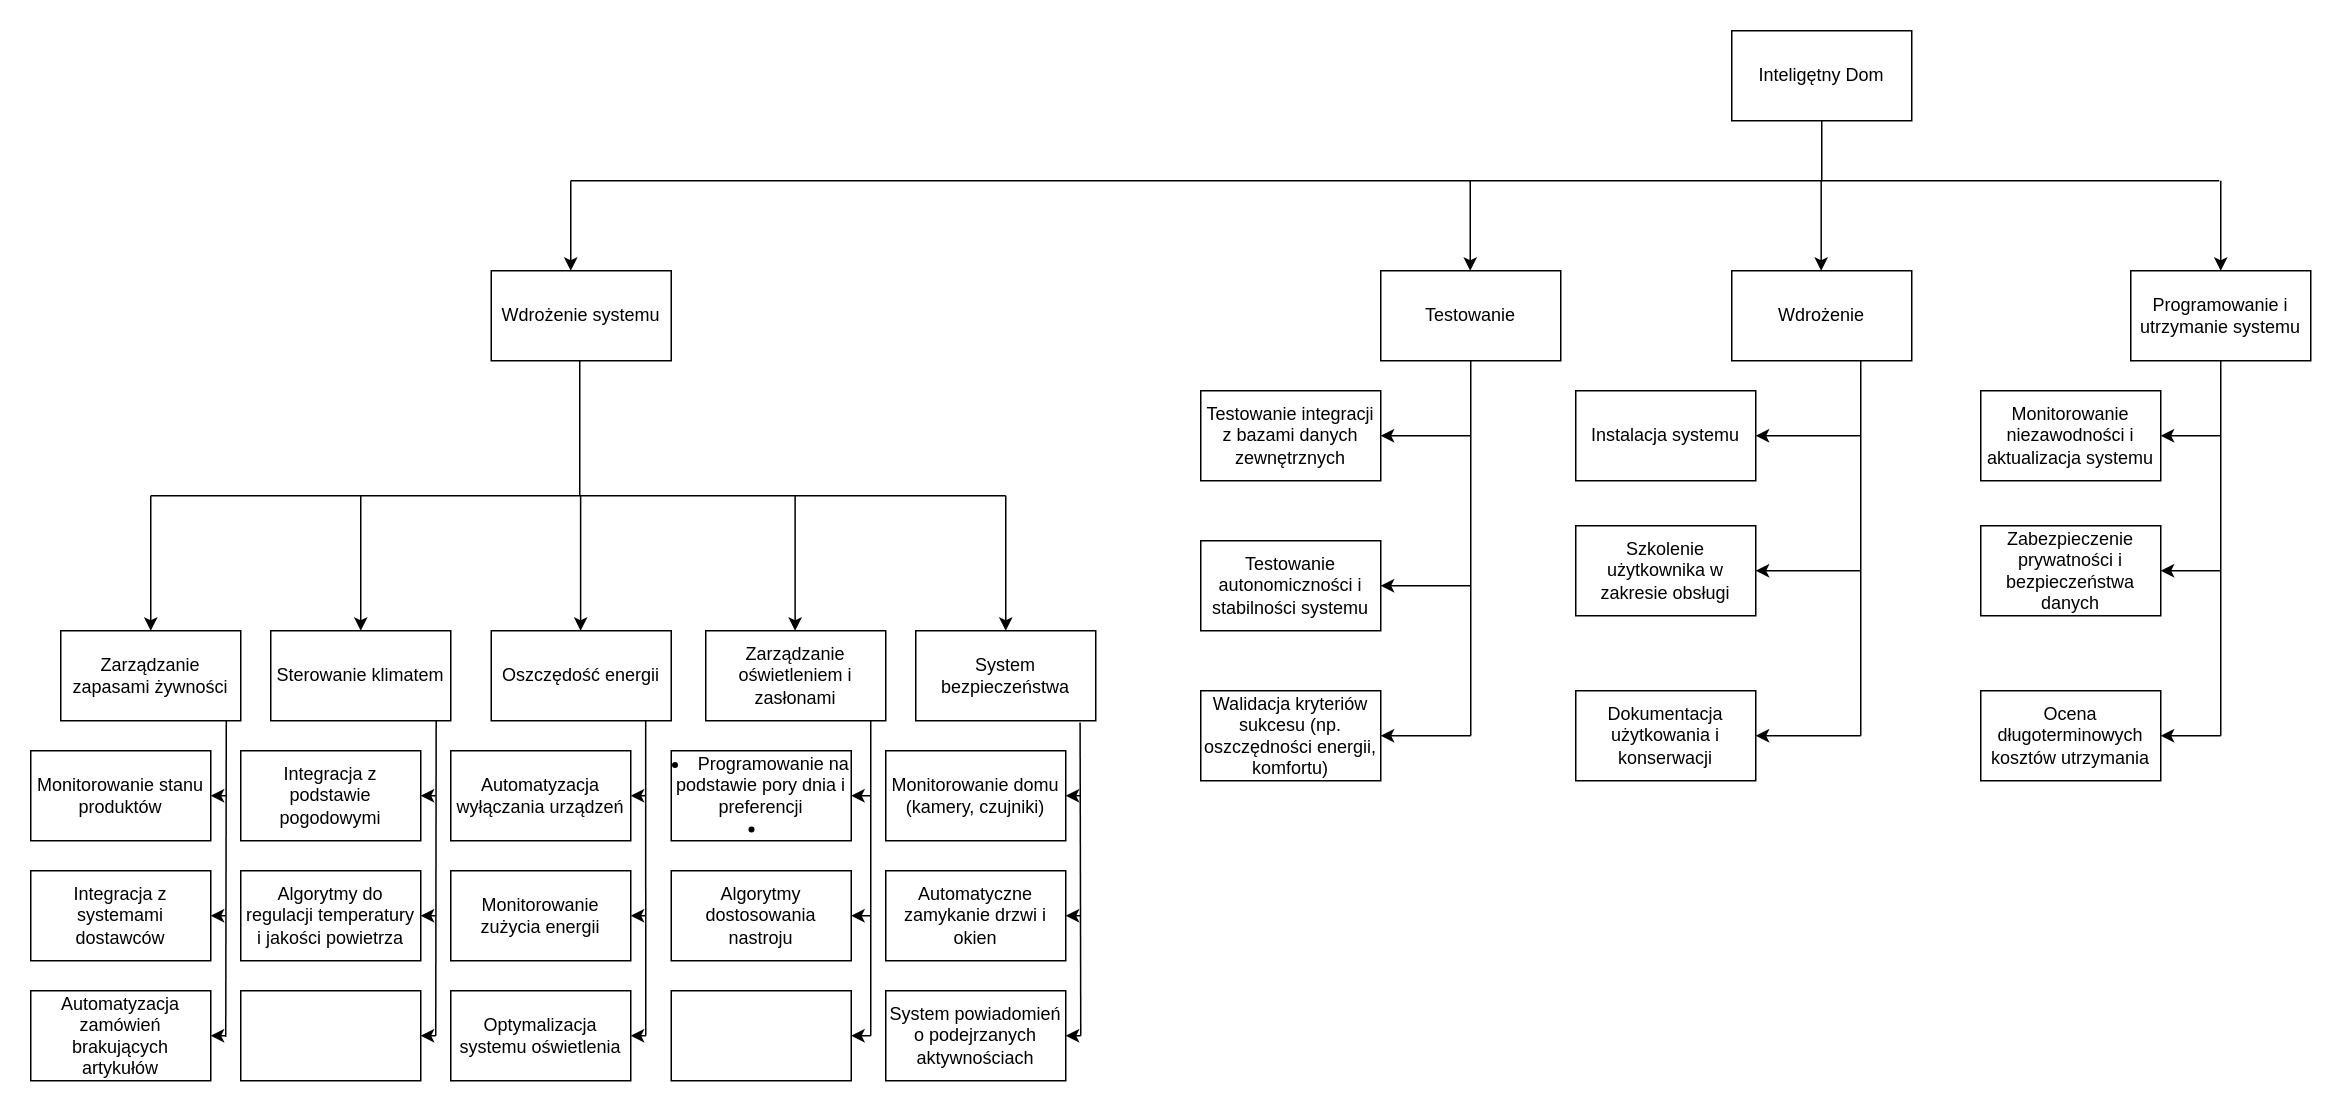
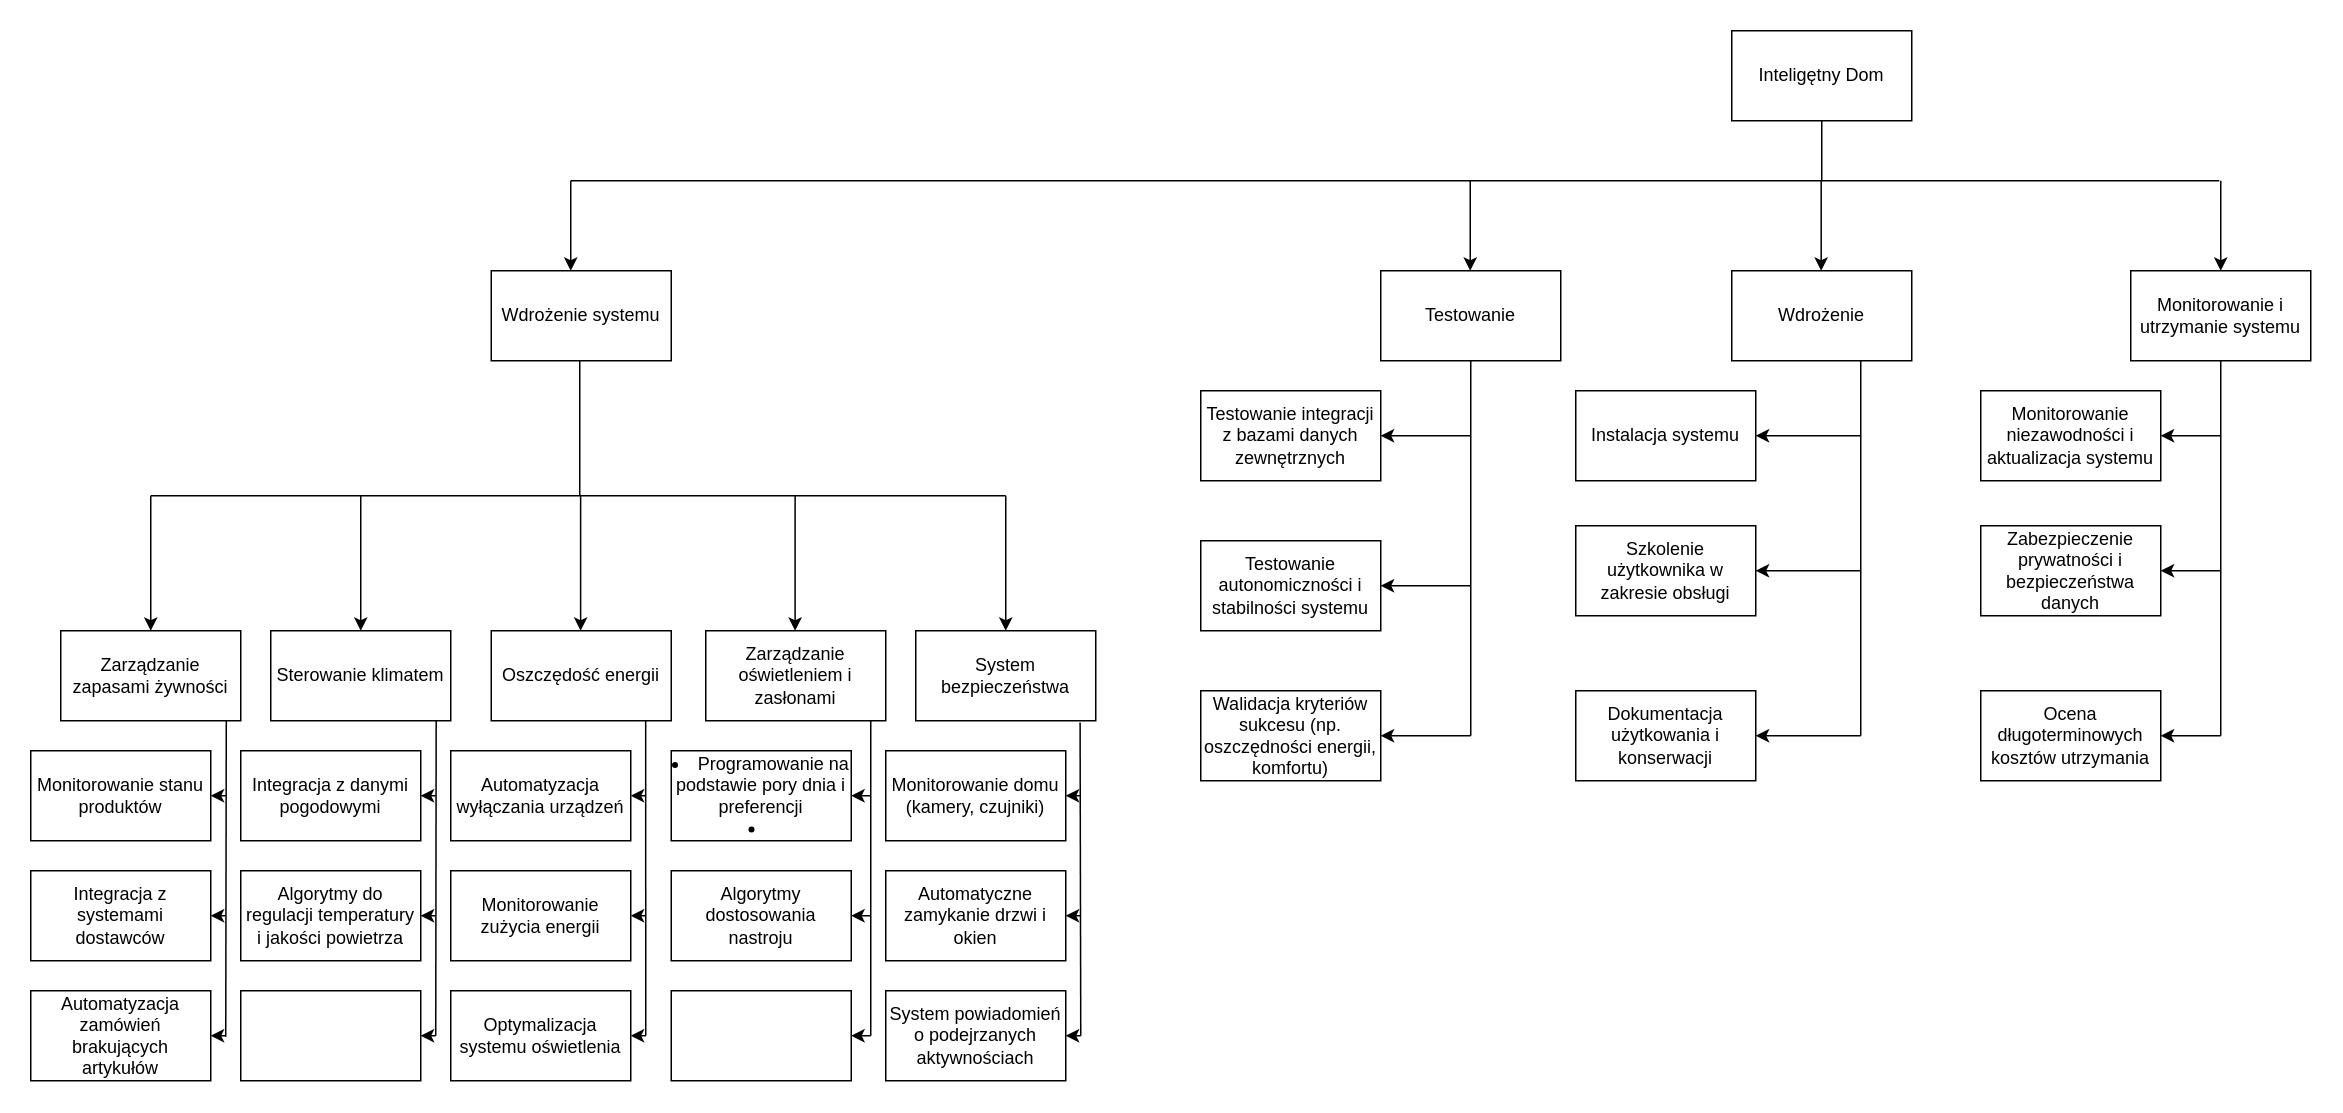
(2221, 316) -> (2221, 316)
(331, 796) -> (331, 796)
